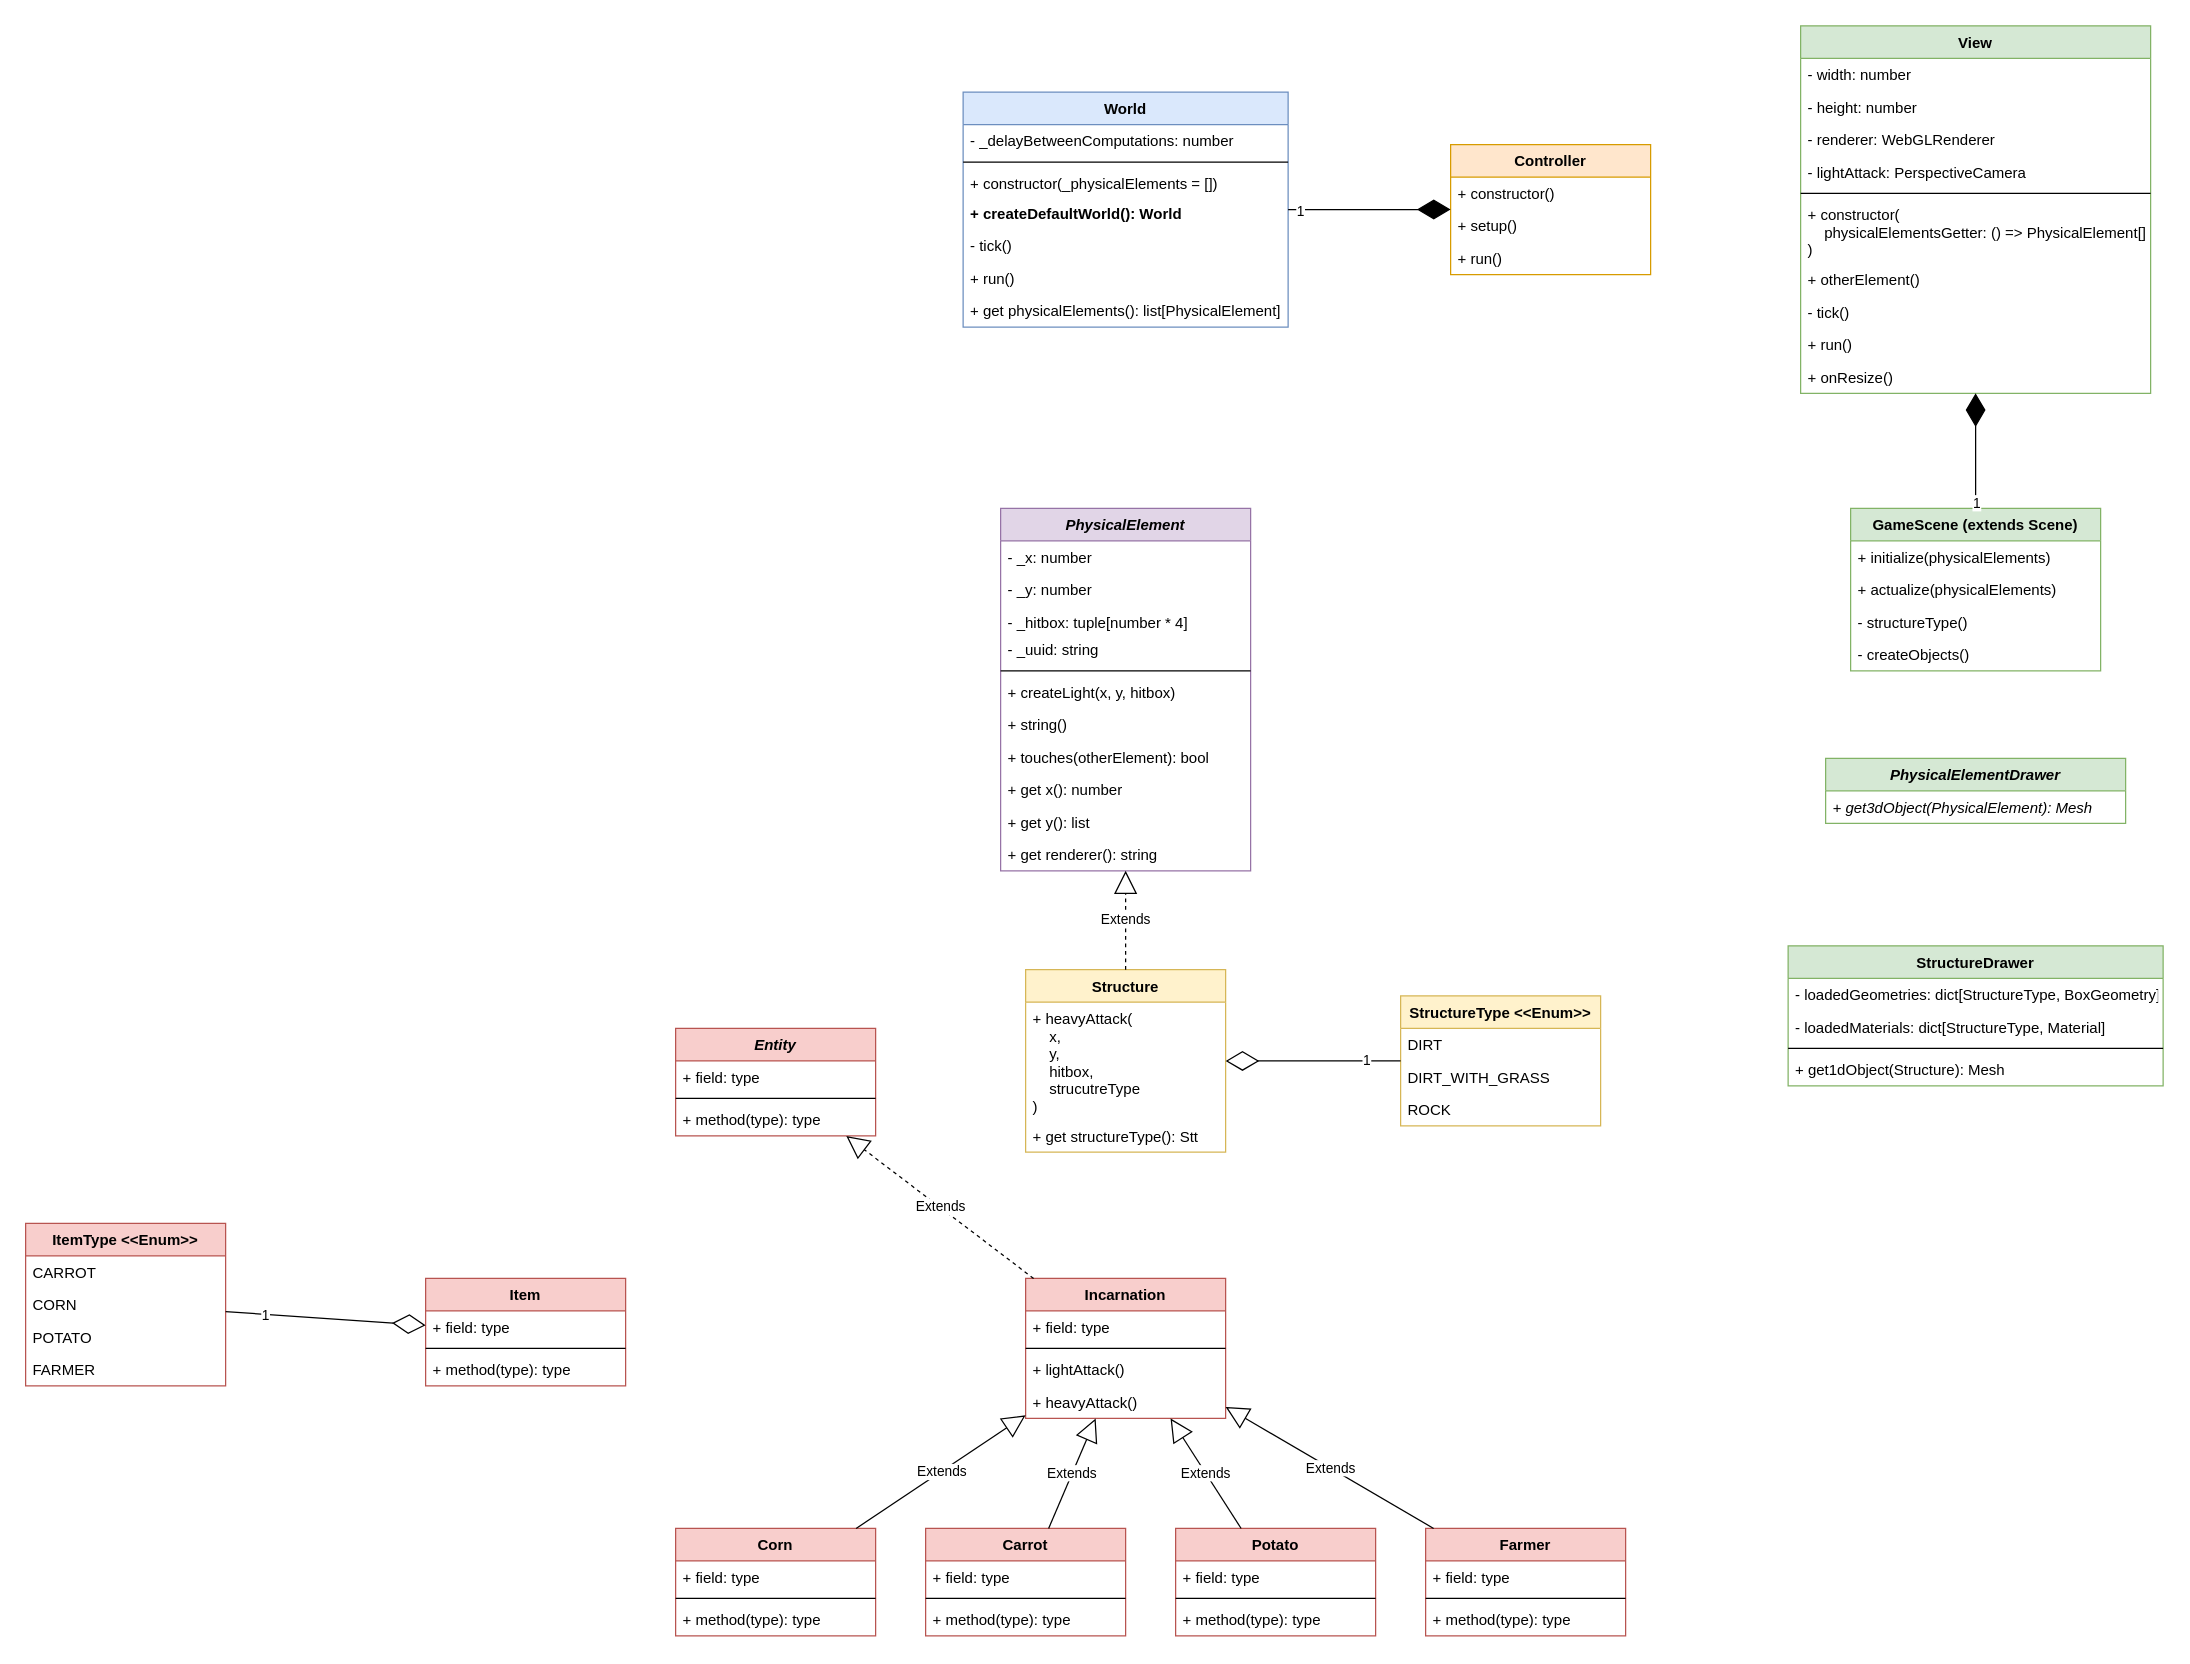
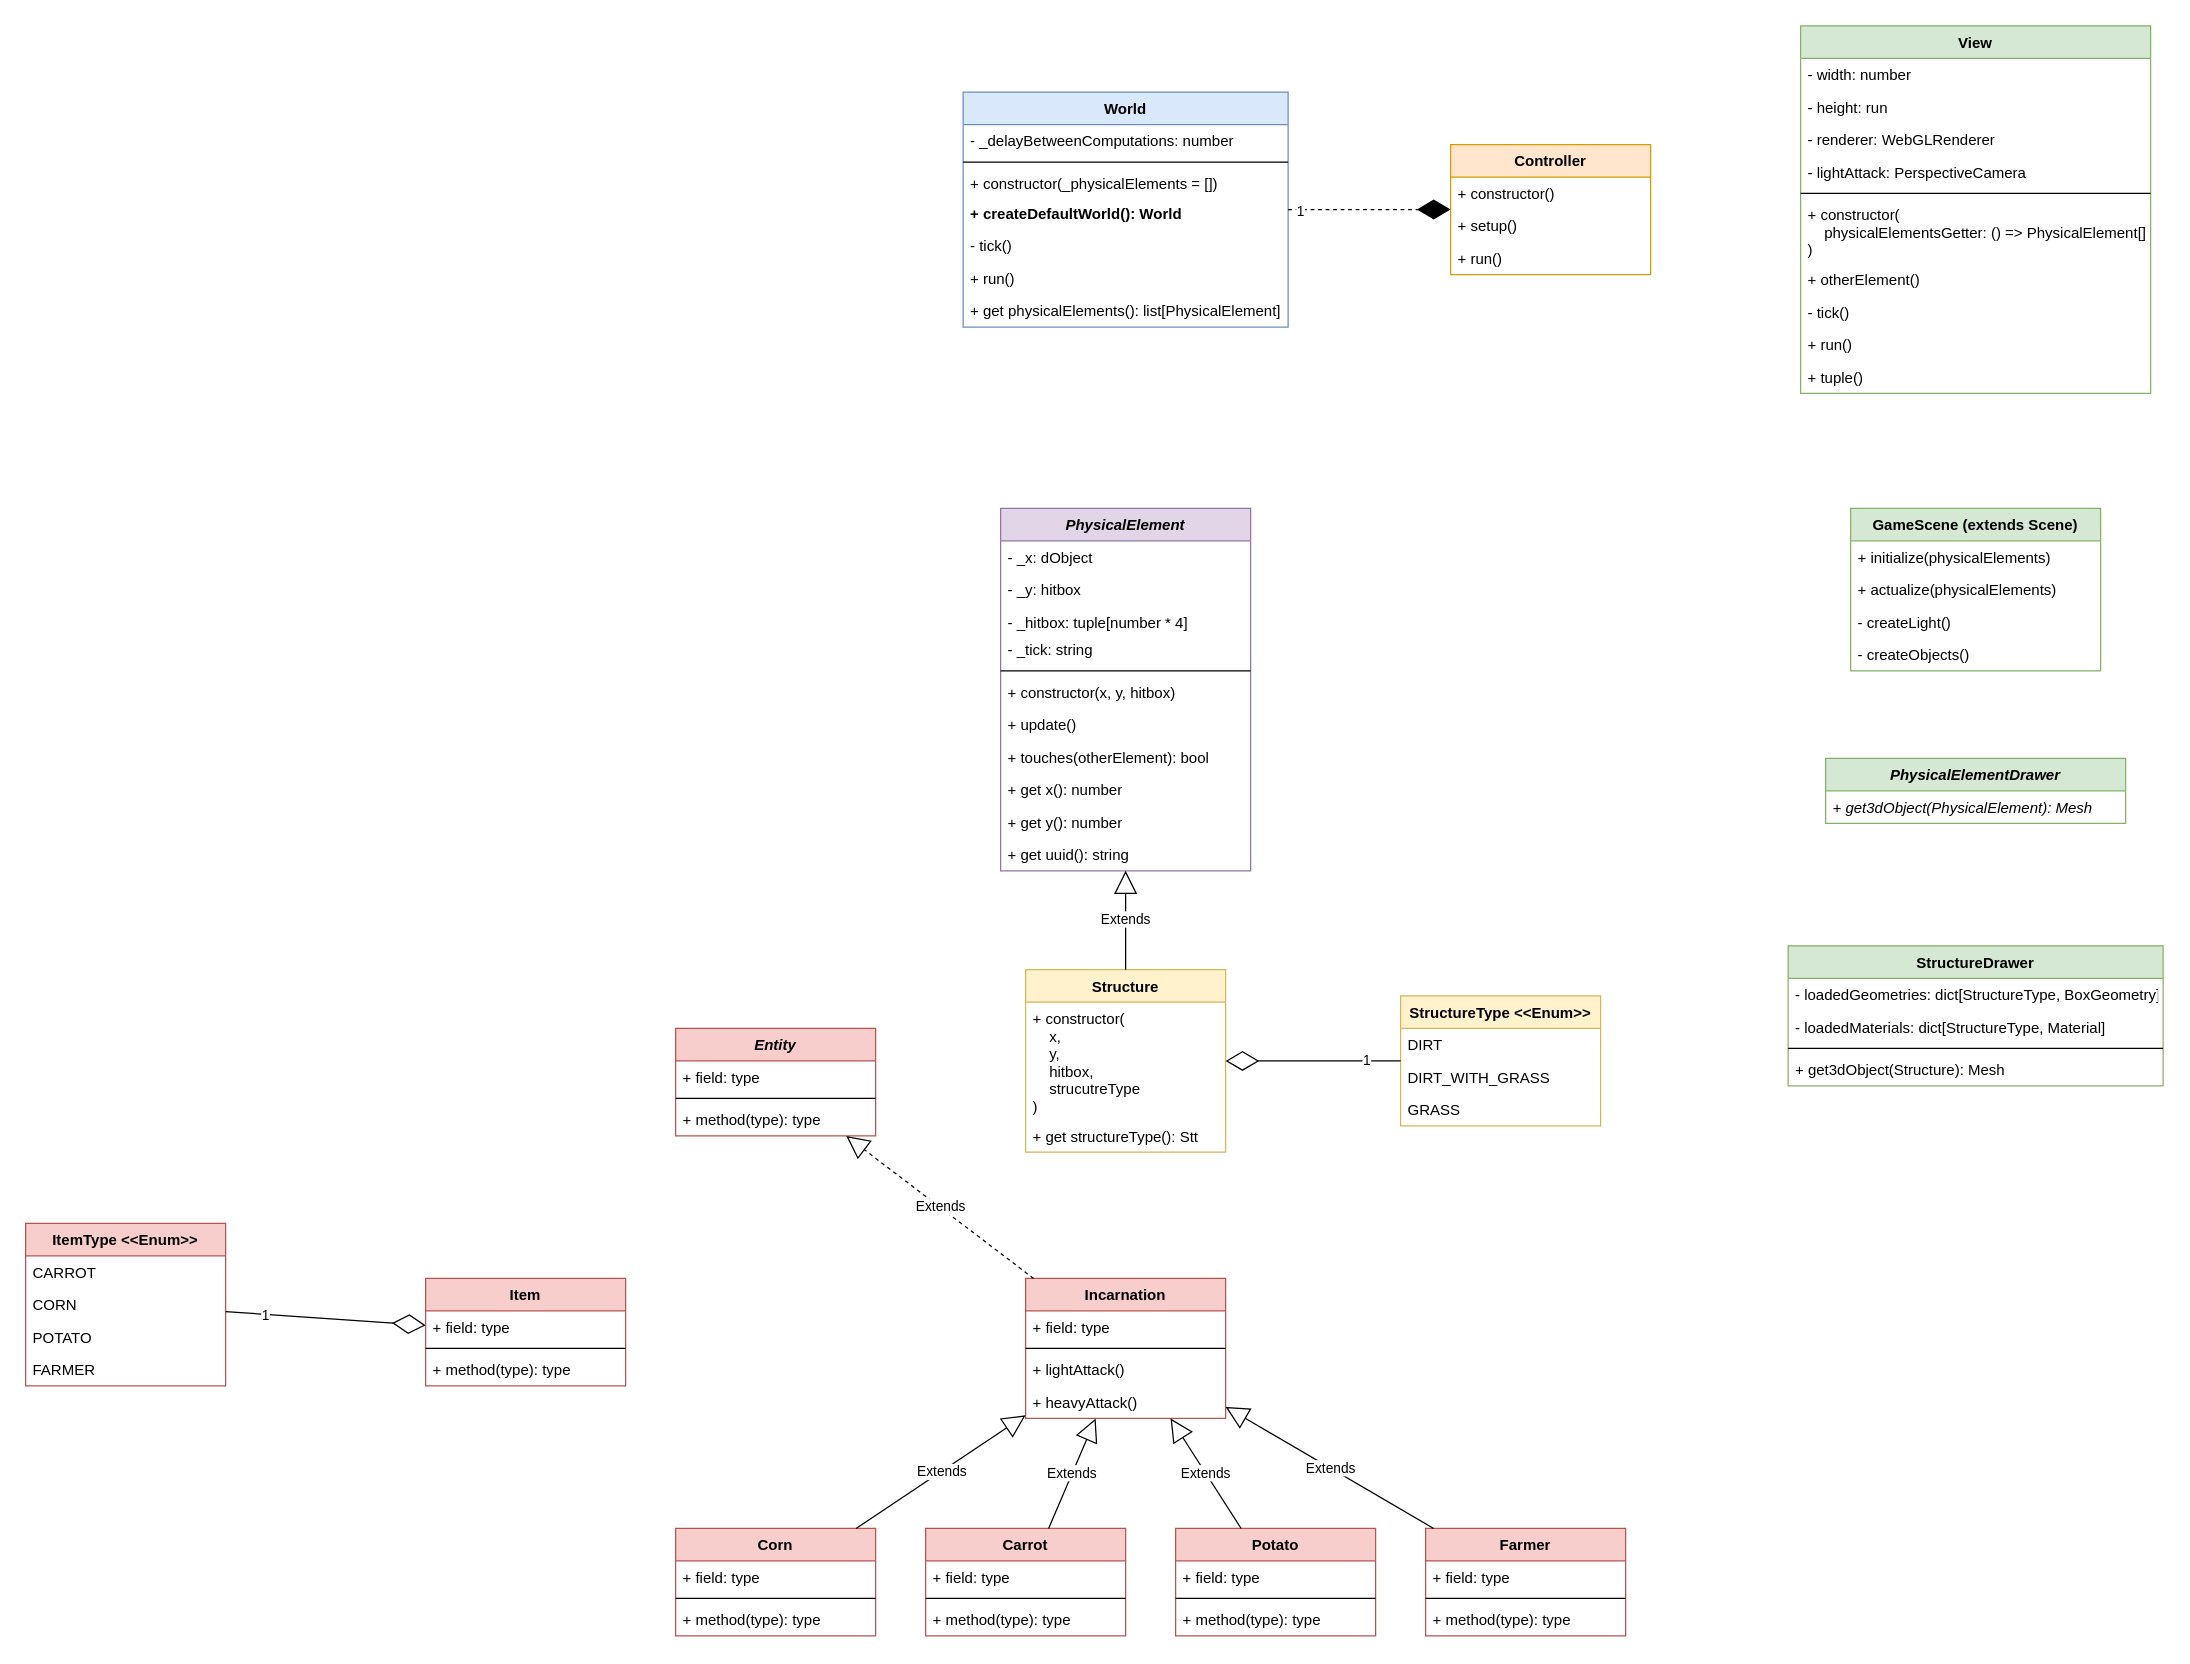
(1867, 108) -> (1854, 108)
(1361, 209) -> (1361, 209)
(1854, 378) -> (1841, 378)
(1976, 467) -> none
(1052, 558) -> (1056, 558)
(1052, 590) -> (1050, 590)
(1927, 623) -> (1917, 623)
(1061, 650) -> (1061, 650)
(1107, 693) -> (1109, 693)
(1046, 725) -> (1048, 725)
(1059, 823) -> (1071, 823)
(1099, 855) -> (1080, 855)
(1126, 949) -> (1126, 949)
(1089, 1019) -> (1089, 1019)
(1915, 1070) -> (1915, 1070)
(1424, 1110) -> (1429, 1110)
